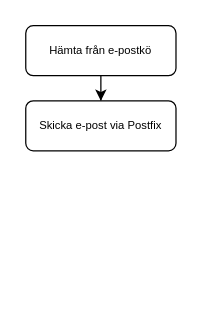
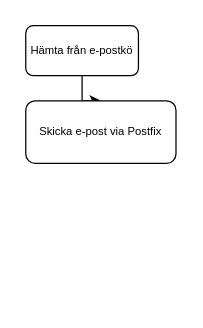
(101, 51) -> (82, 51)
(101, 126) -> (101, 132)
